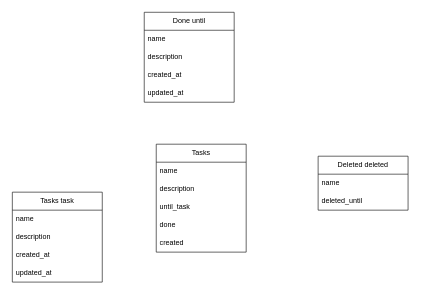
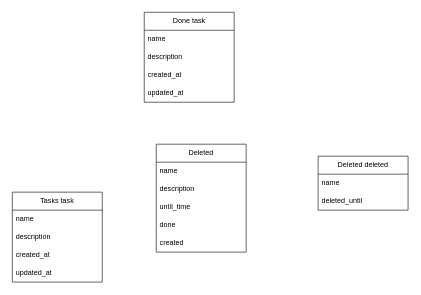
(189, 21) -> (189, 21)
(201, 153) -> (201, 153)
(178, 207) -> (177, 207)
